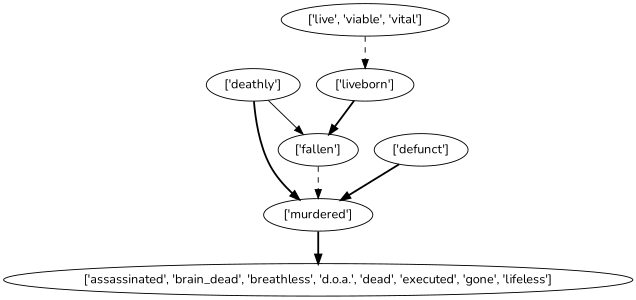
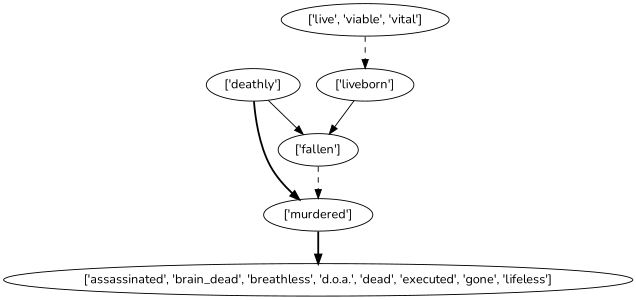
(344, 114) -> (344, 114)
(421, 150) -> none
